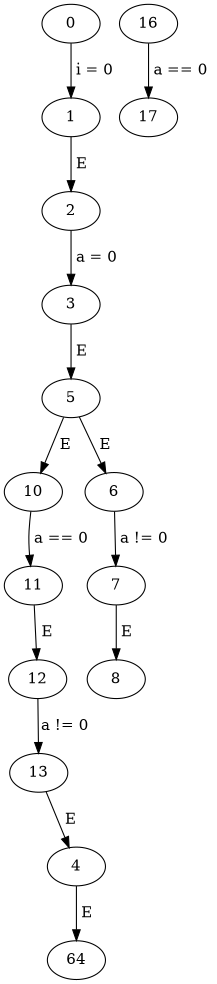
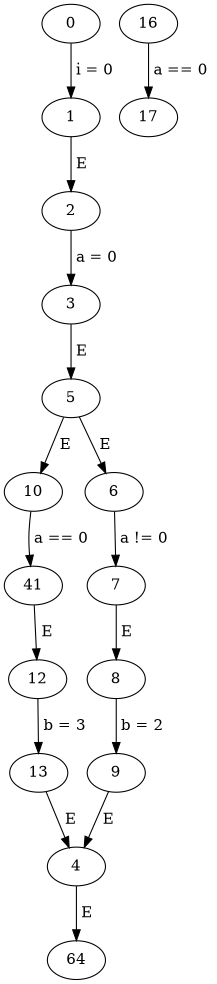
(33, 586) -> (33, 586)
(65, 726) -> (65, 726)
none -> (116, 773)
